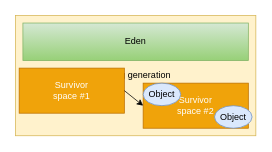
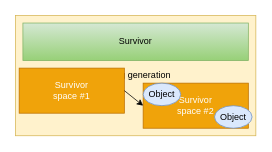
(135, 42) -> (135, 42)
